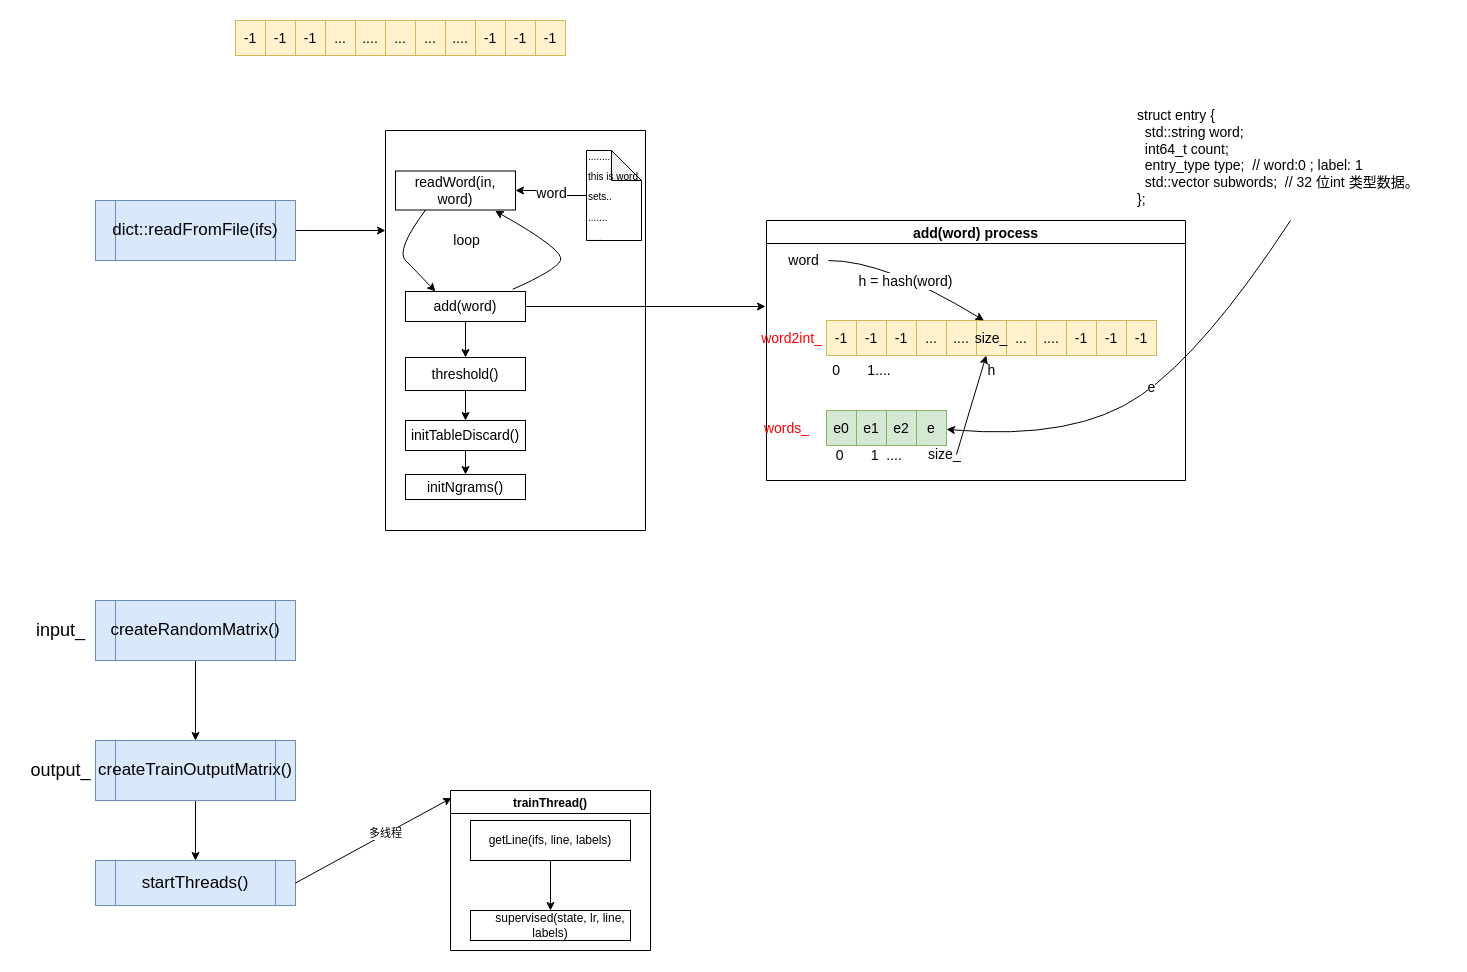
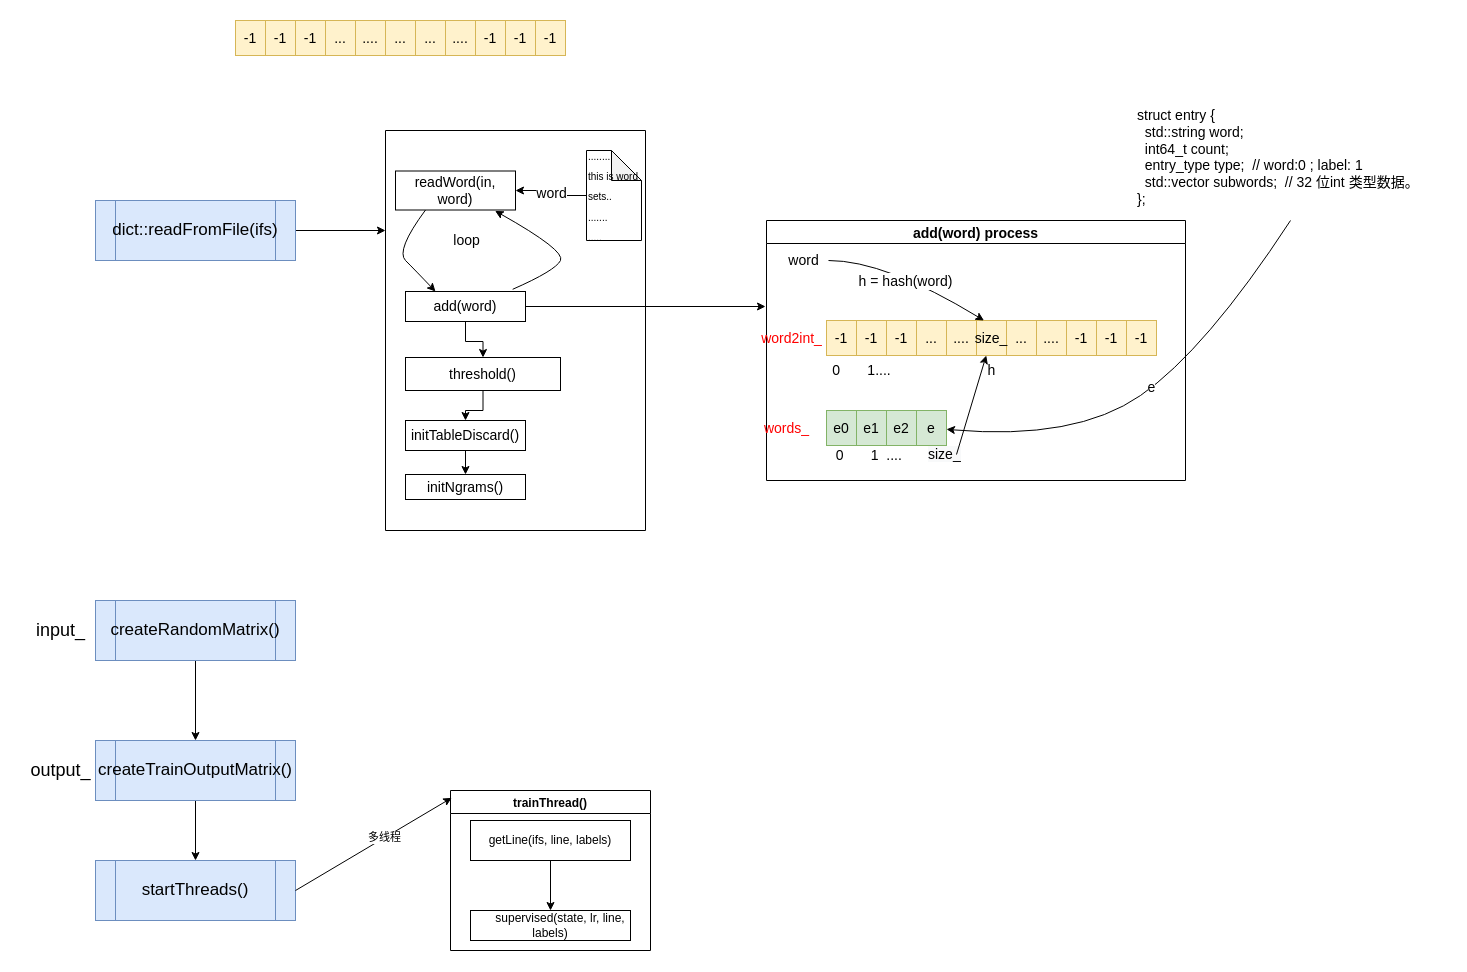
(466, 374) -> (483, 374)
(196, 883) -> (196, 891)
